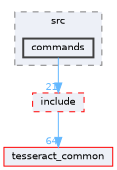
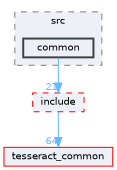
(58, 48) -> (58, 48)
